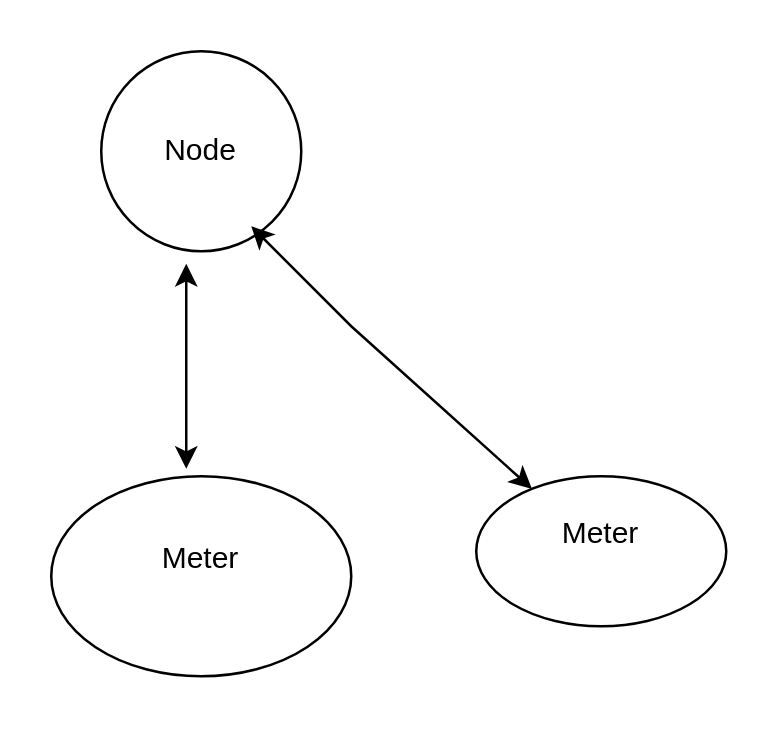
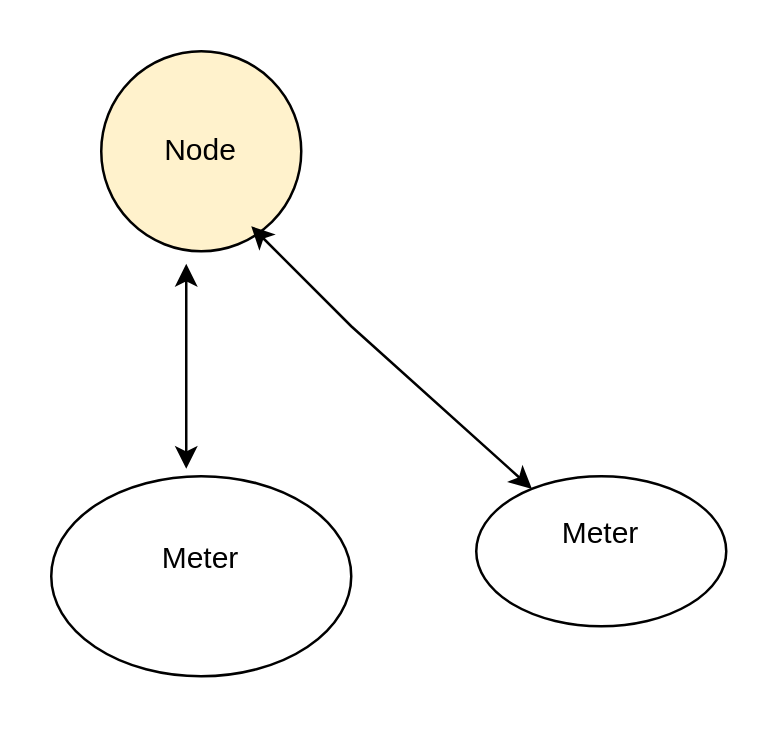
(201, 151) -> (201, 151)
